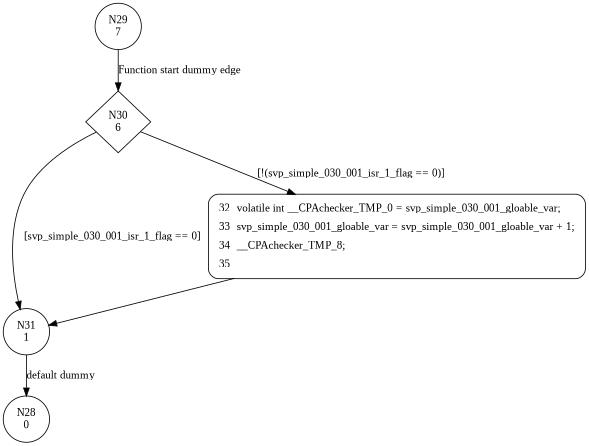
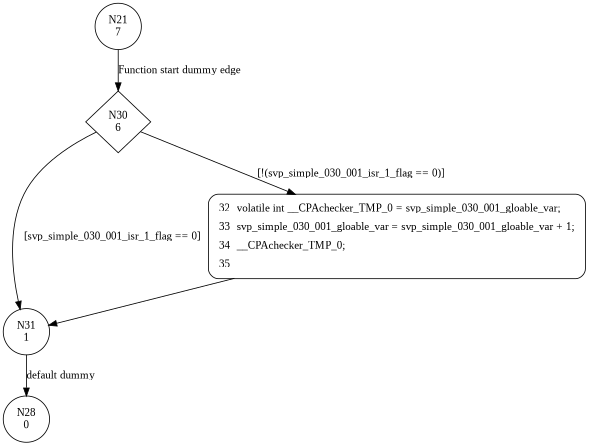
(118, 26) -> (118, 26)
(291, 245) -> (291, 245)
